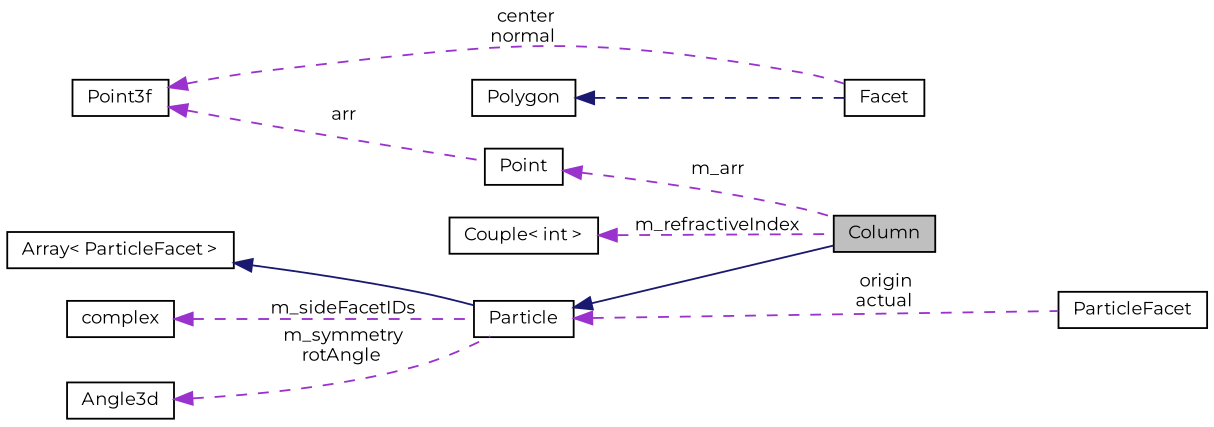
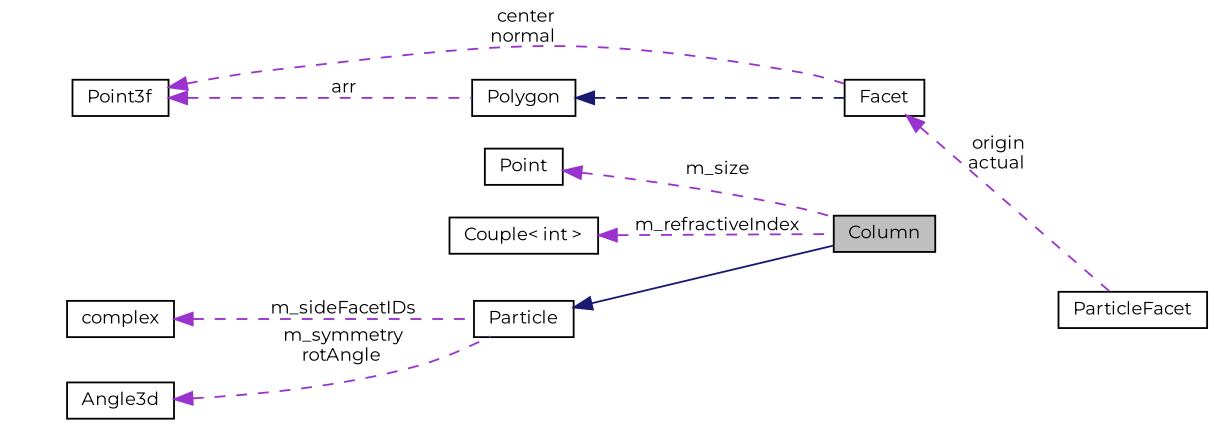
(336, 137) -> (330, 98)
(716, 169) -> (716, 169)
(121, 250) -> none
(826, 315) -> (1015, 210)
